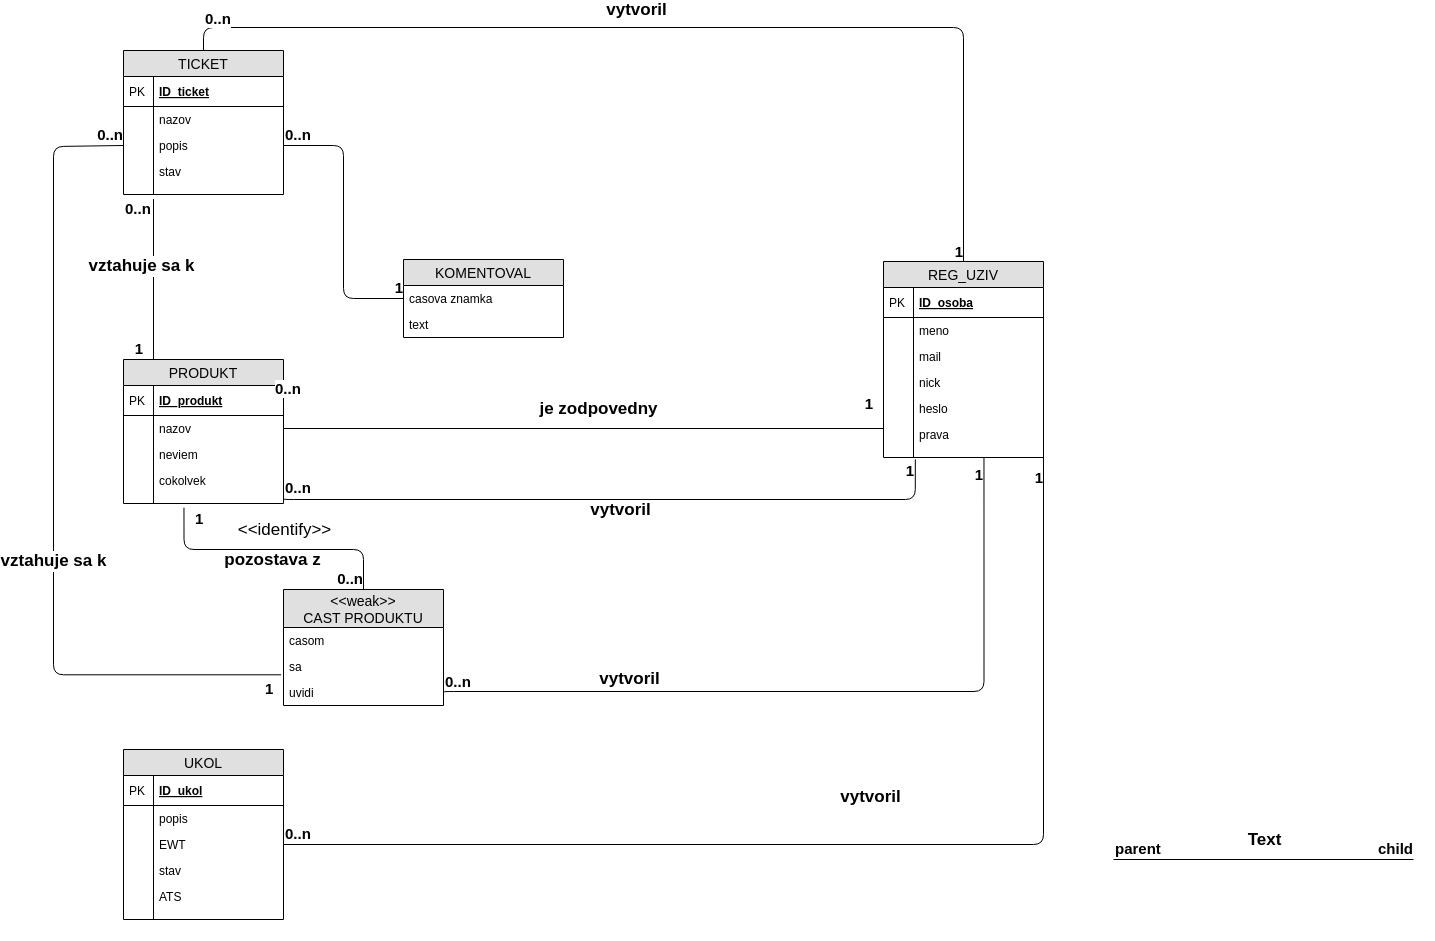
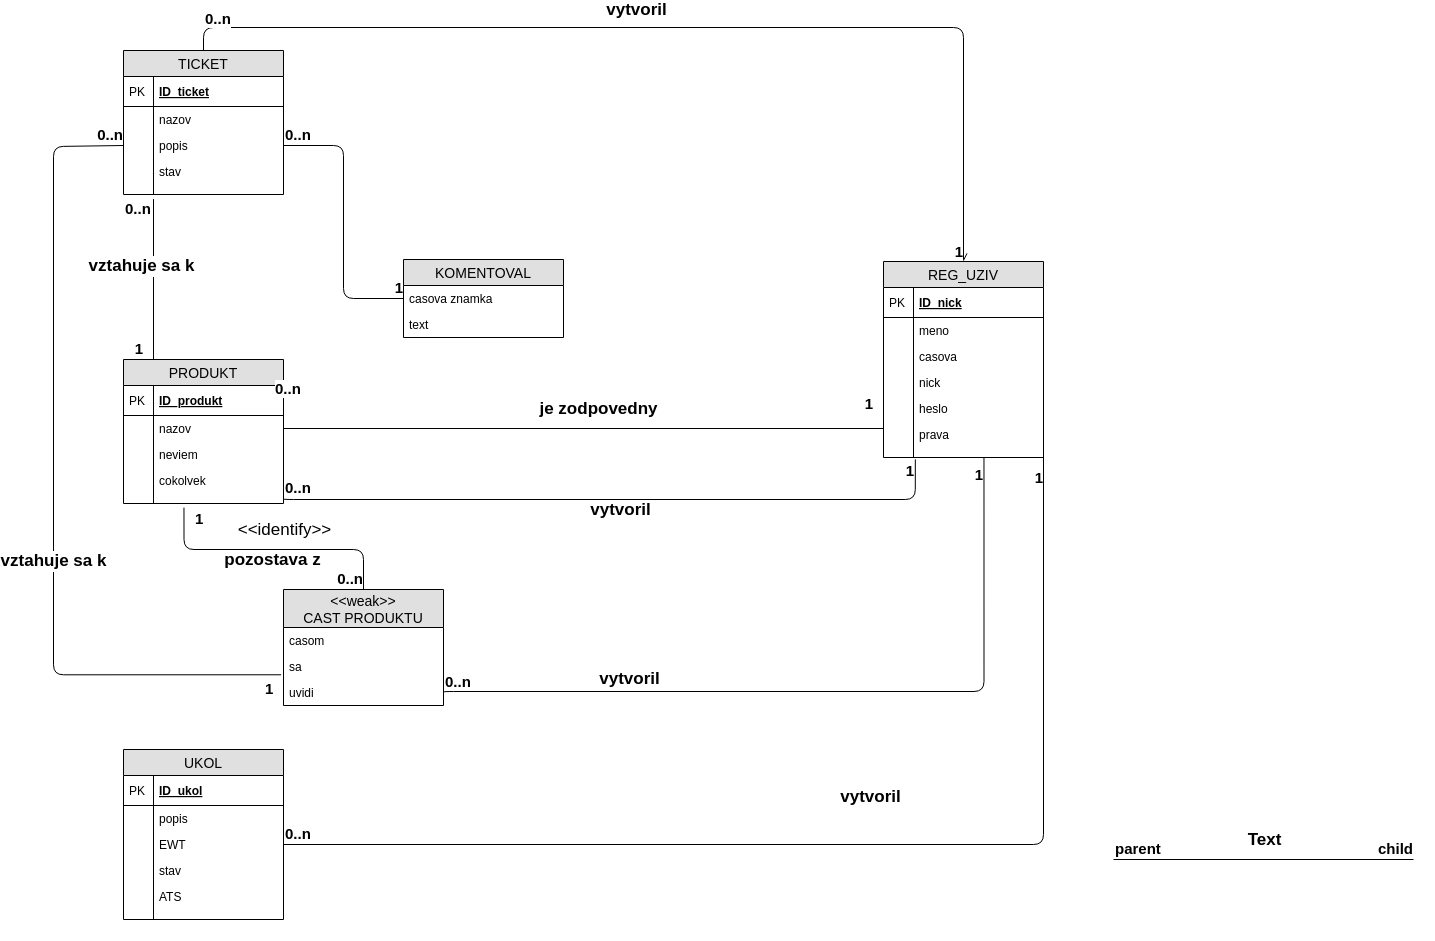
(964, 256) -> (964, 255)
(946, 303) -> (941, 303)
(929, 357) -> (939, 357)
